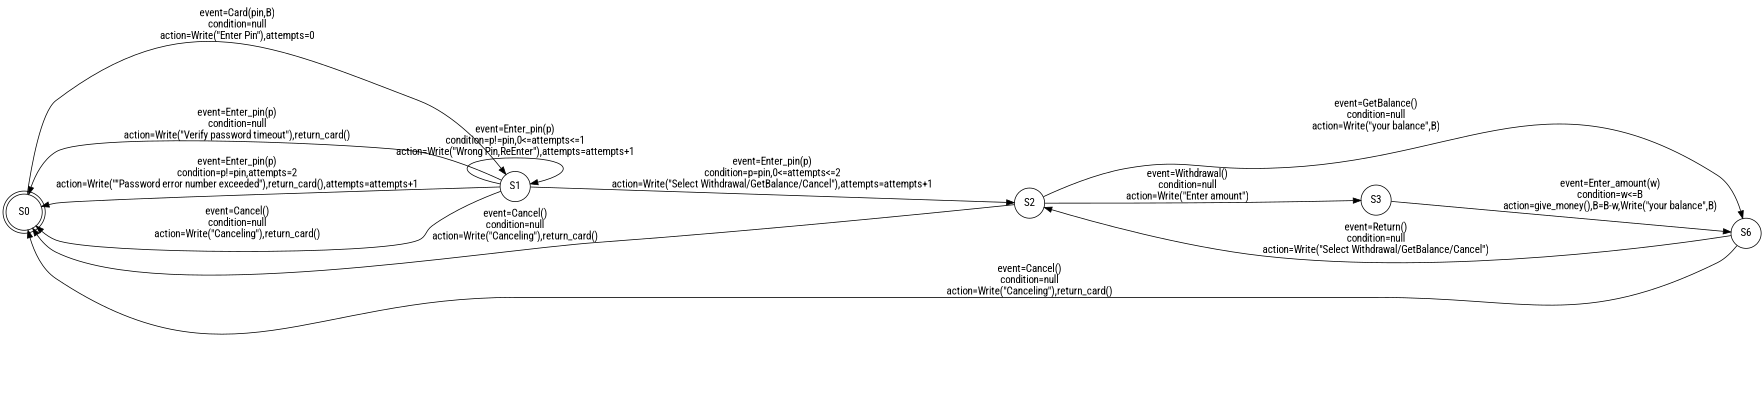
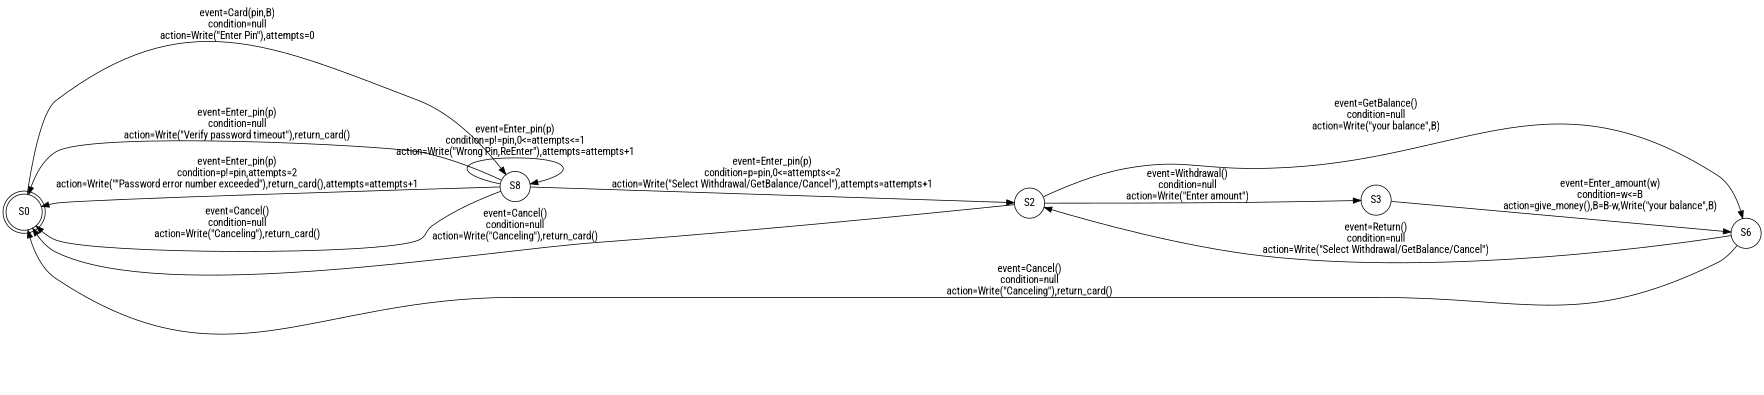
(515, 187) -> (515, 187)
